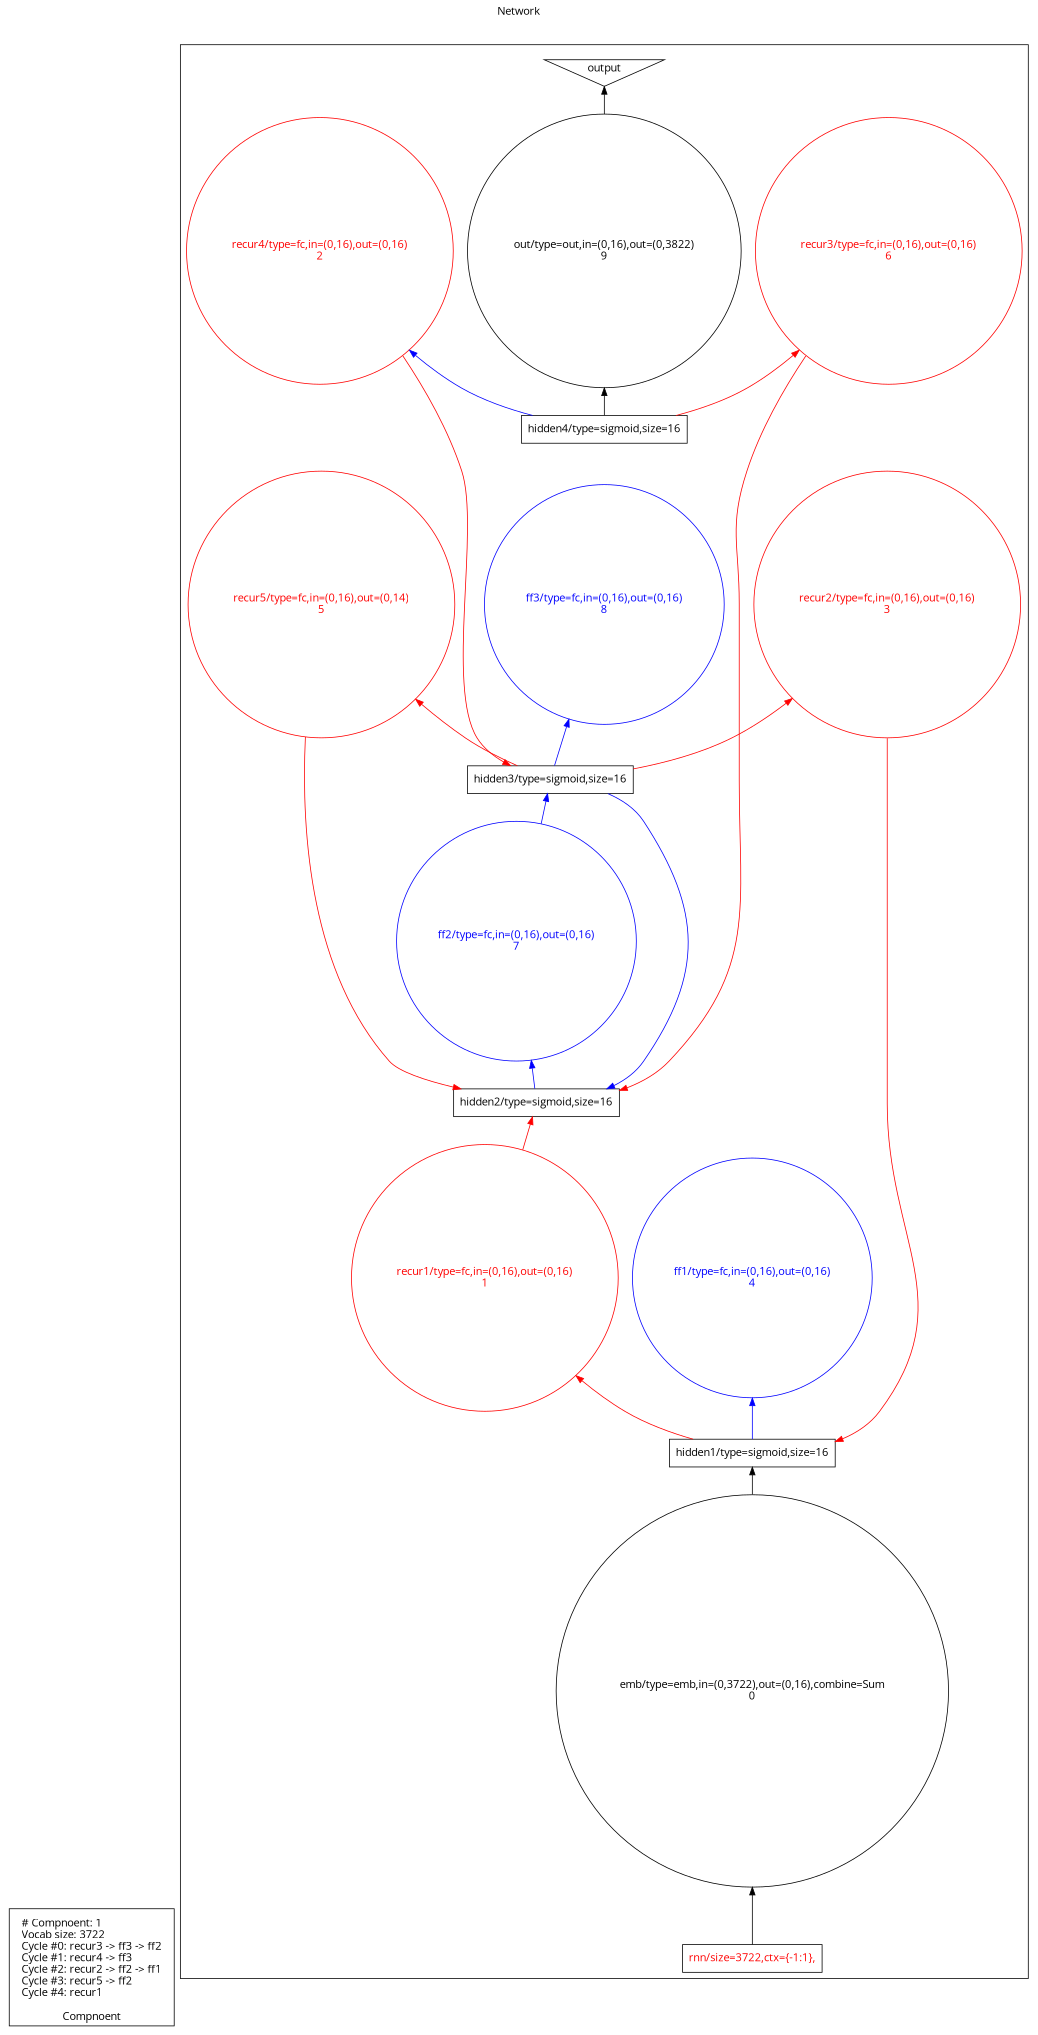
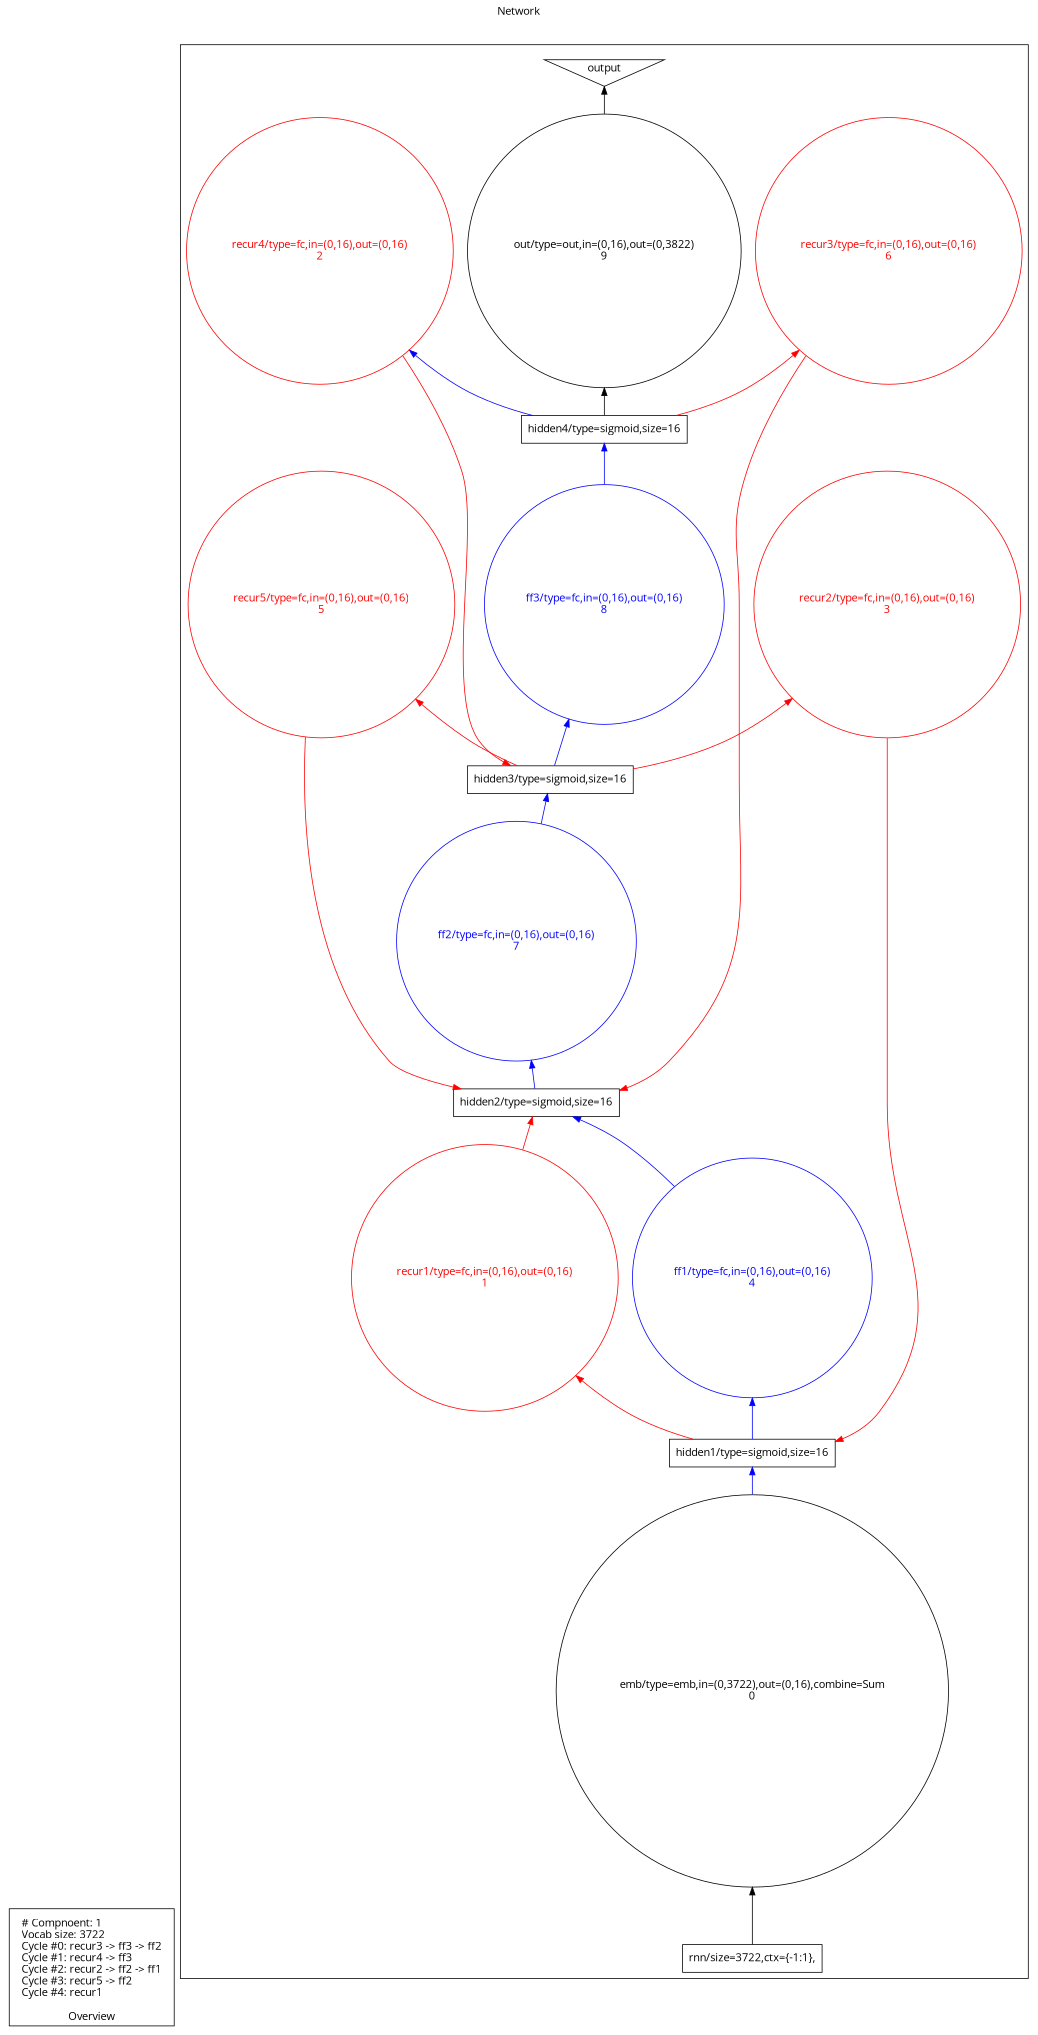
none -> (604, 468)
(321, 604) -> (321, 604)
(688, 938) -> (631, 1148)
(752, 1485) -> (752, 1485)
(752, 1958) -> (752, 1958)
(92, 2017) -> (92, 2017)
